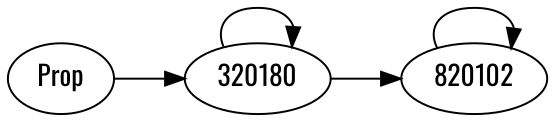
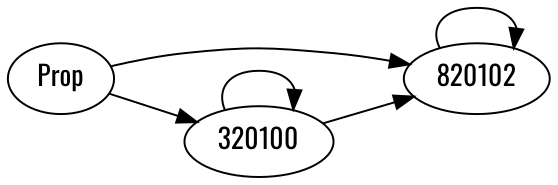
none -> (250, 48)
(258, 79) -> (259, 142)
